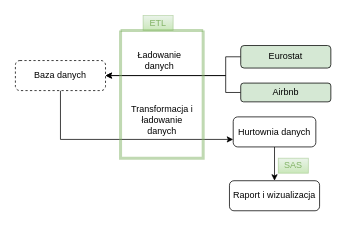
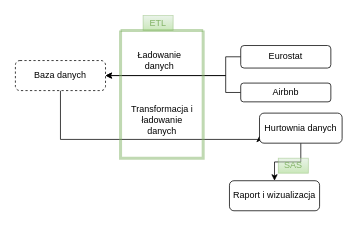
(285, 57) -> (285, 57)
(285, 92) -> (285, 92)
(274, 132) -> (300, 128)
